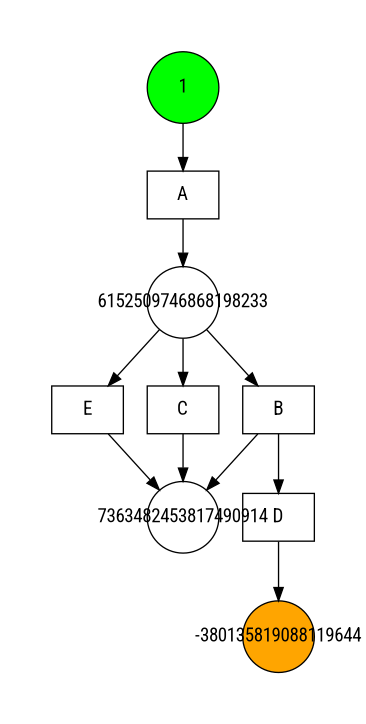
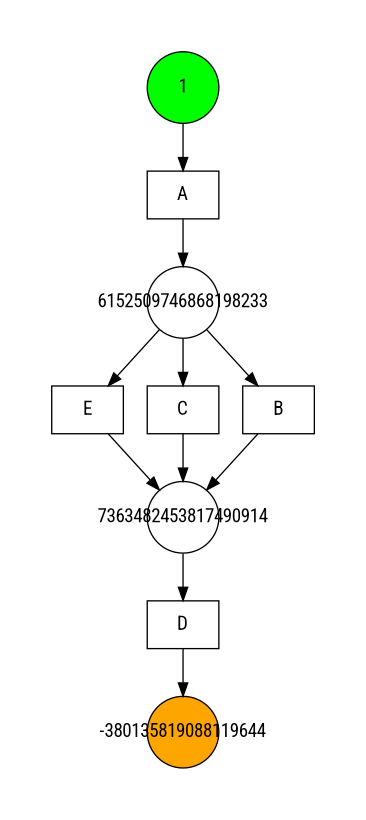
(279, 457) -> (183, 570)
